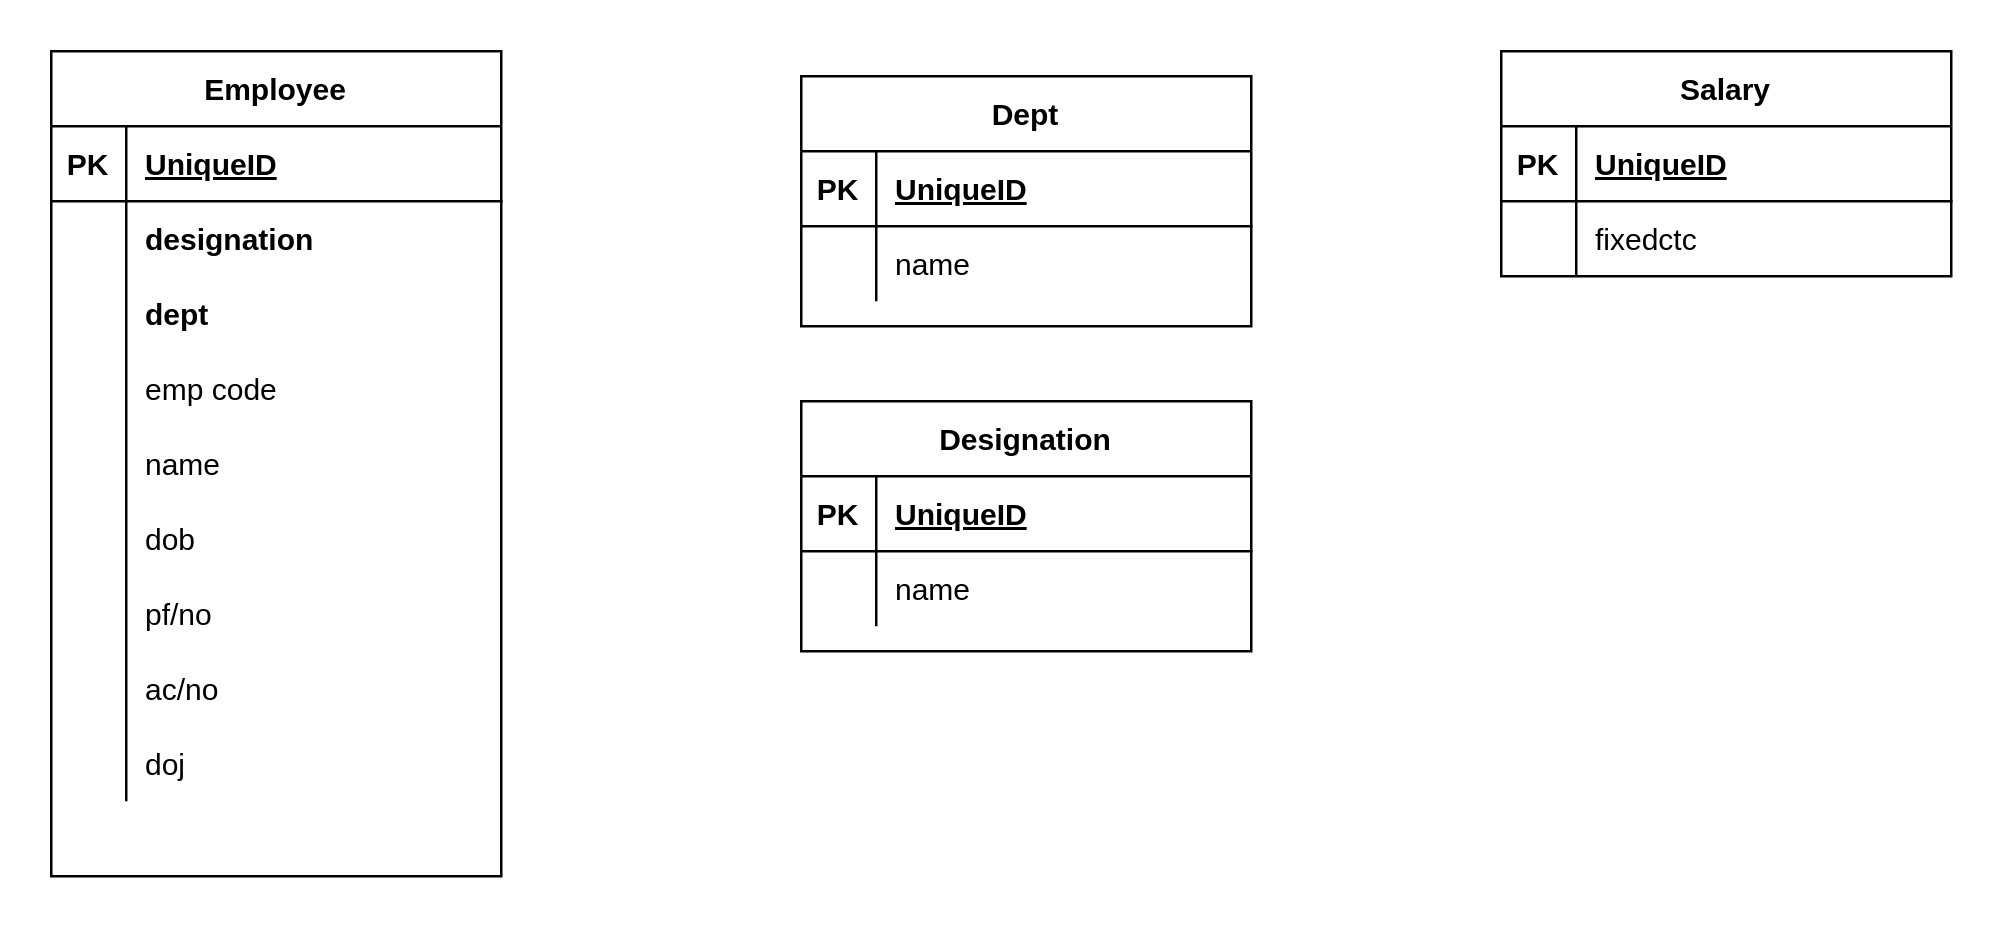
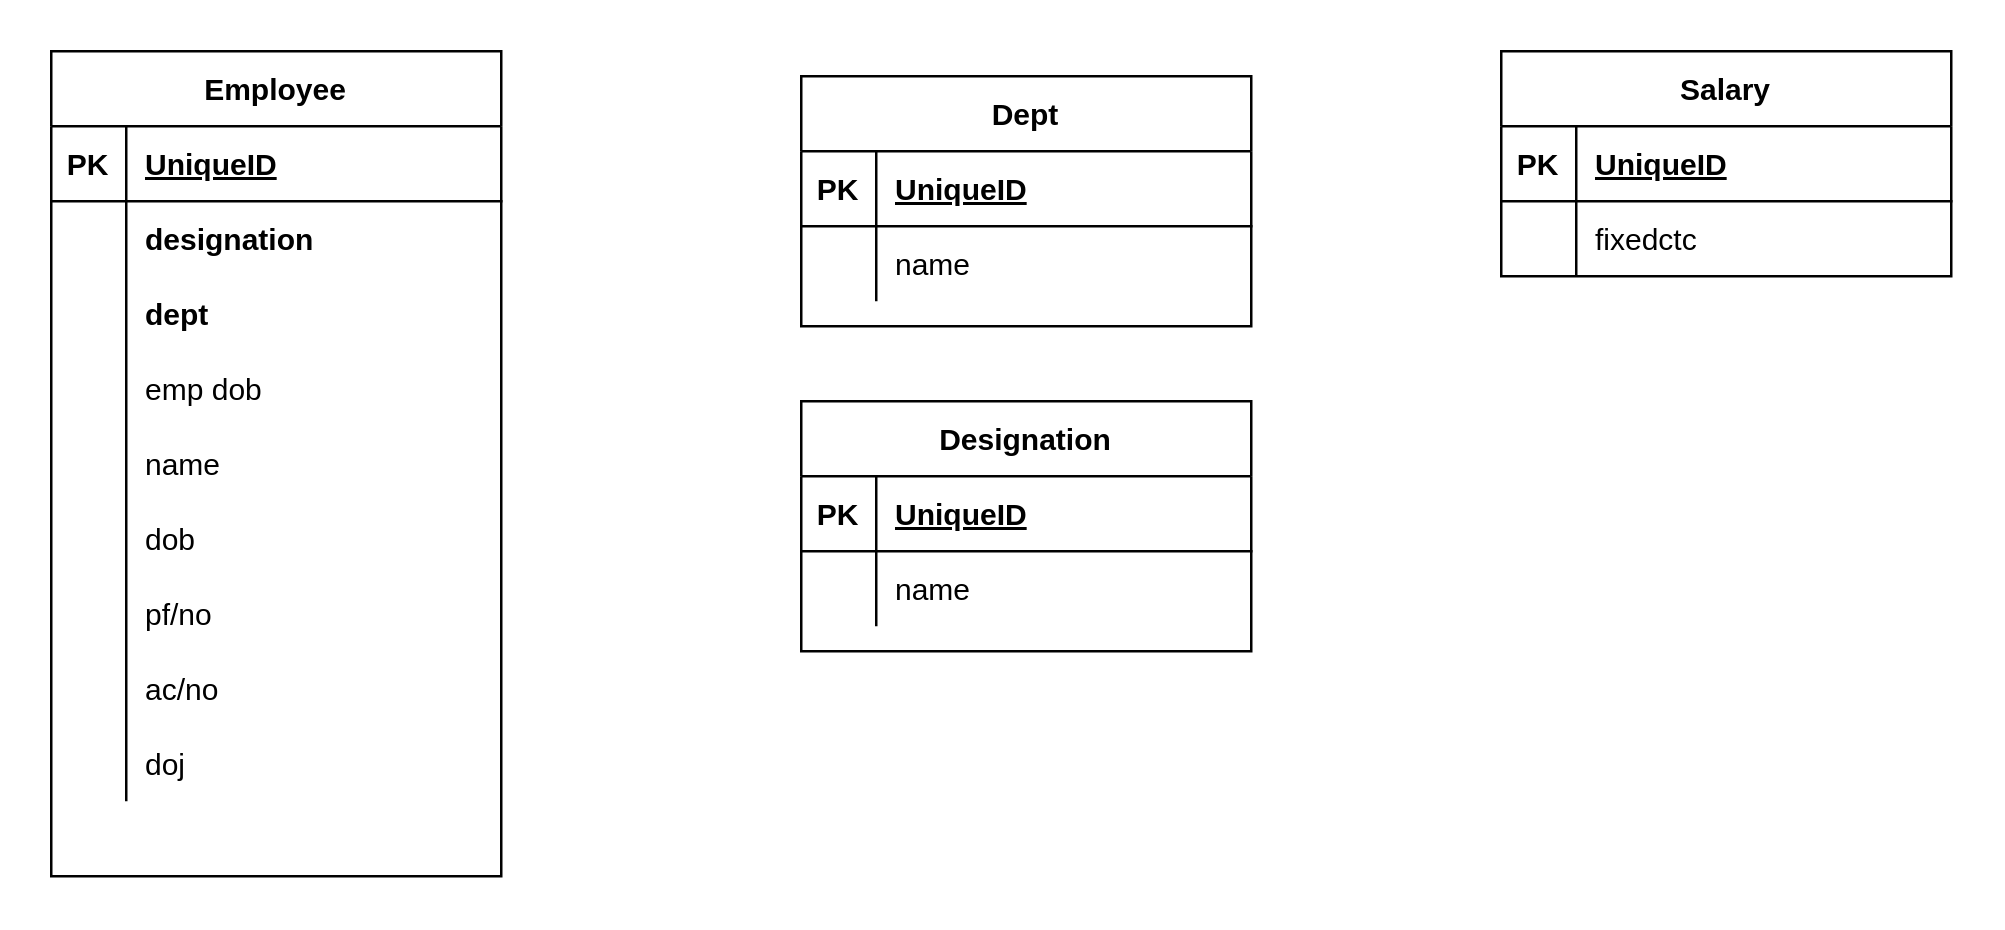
(208, 390) -> (200, 390)
